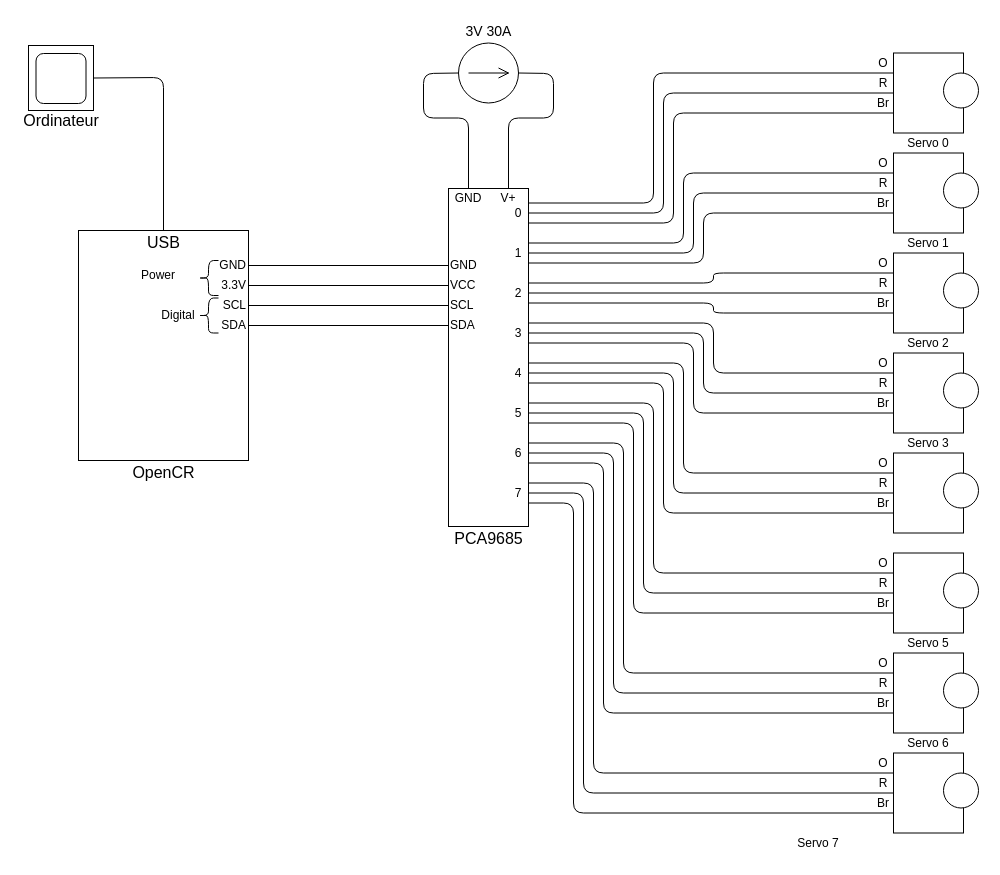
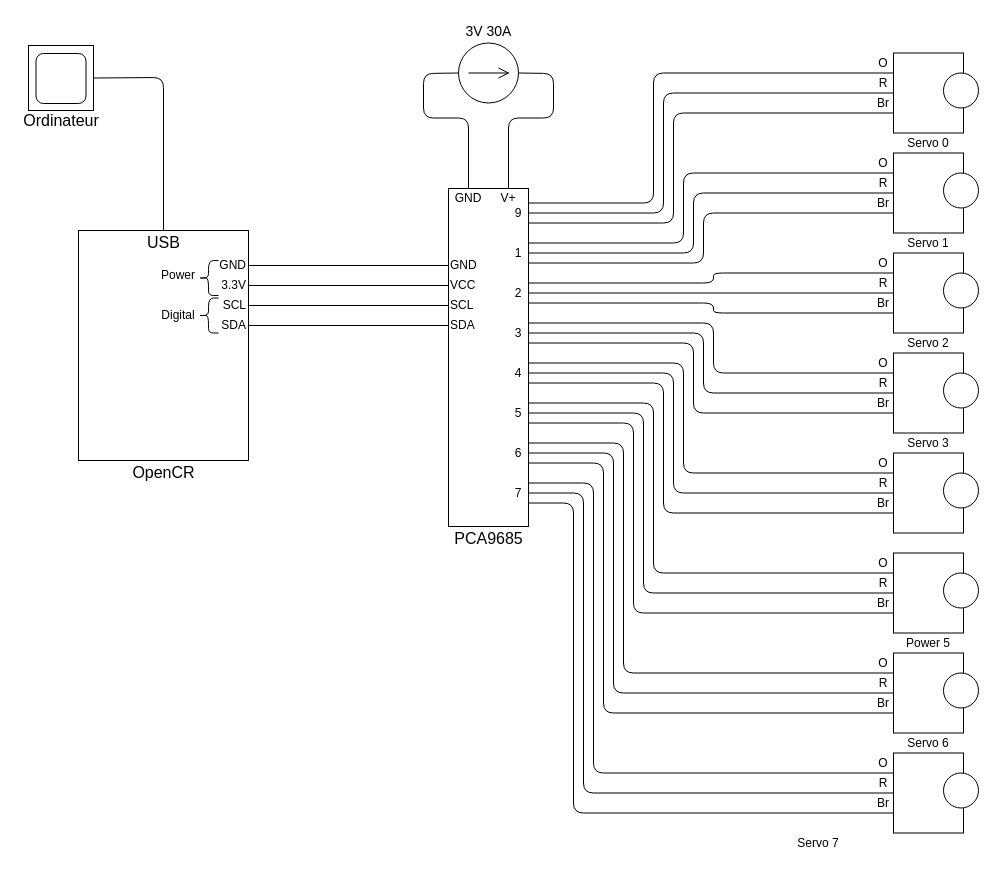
(519, 214) -> (519, 214)
(159, 276) -> (179, 276)
(929, 644) -> (929, 644)
